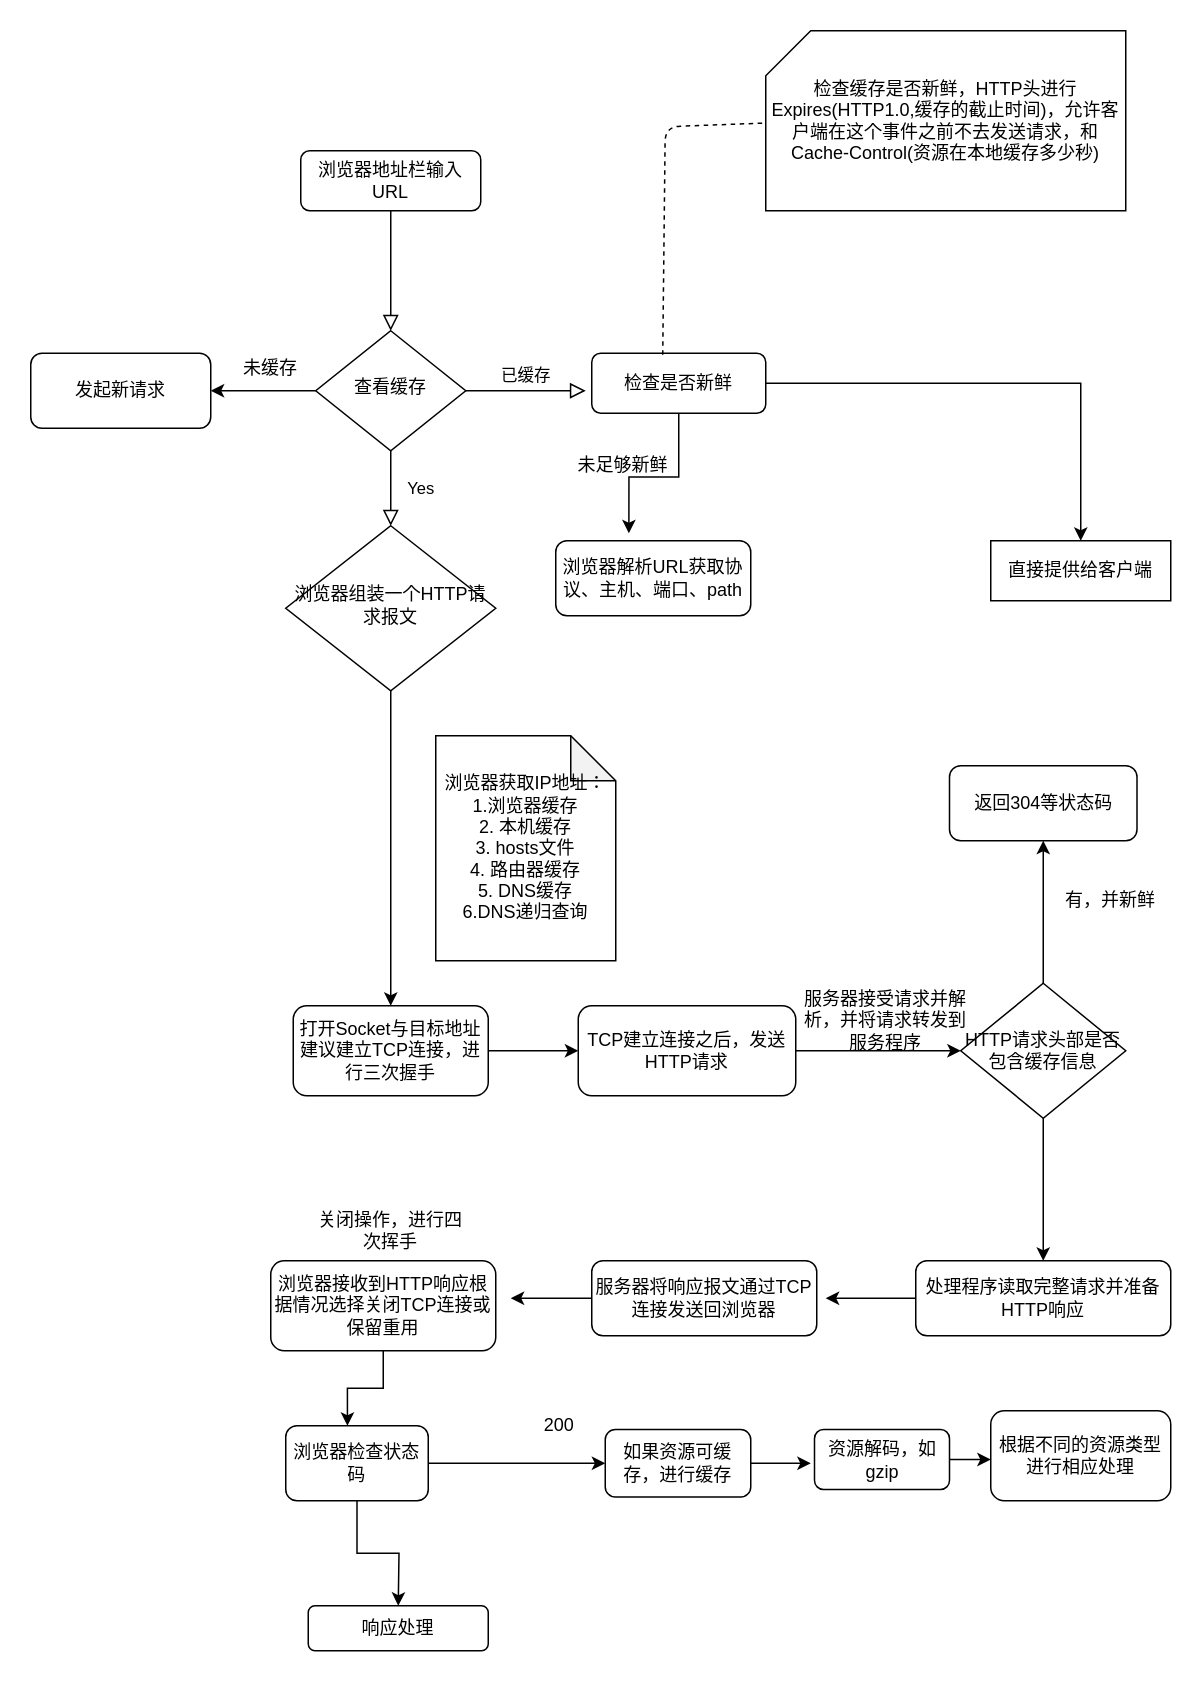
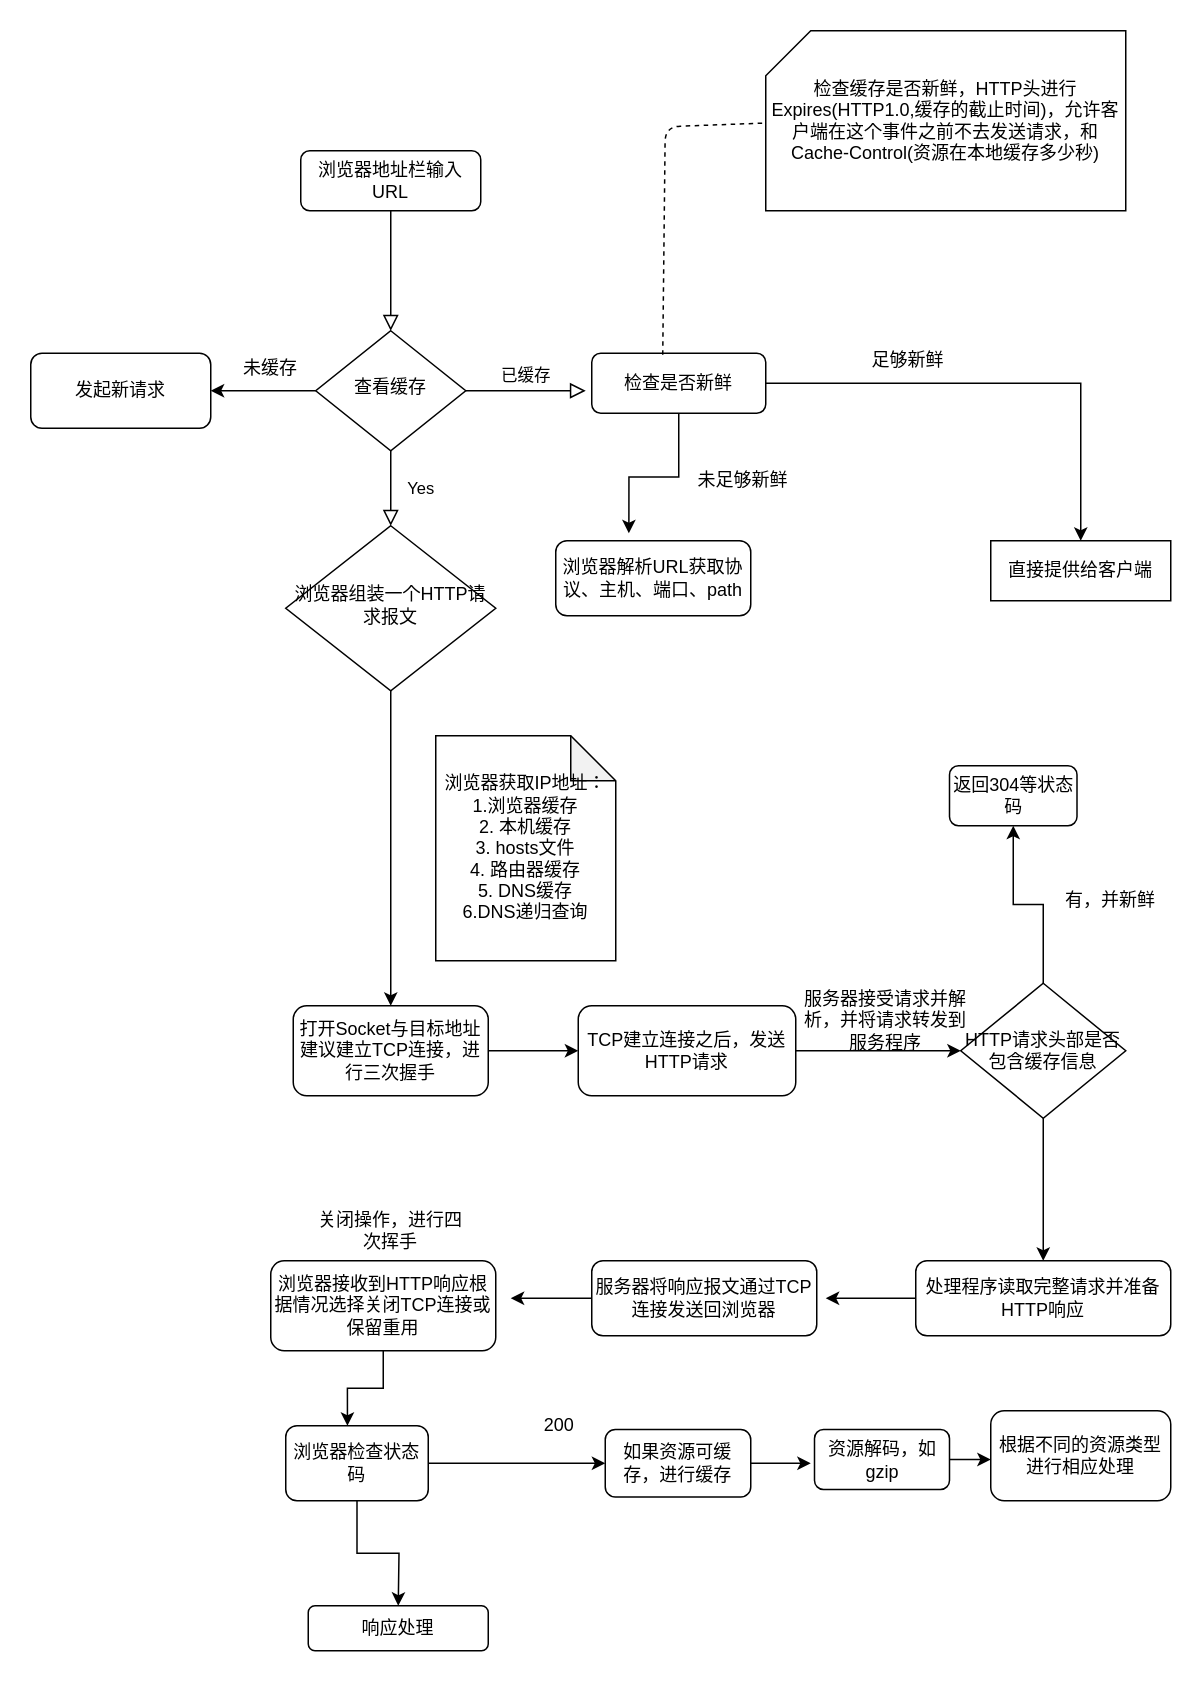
none -> (908, 361)
(623, 466) -> (743, 481)
(1043, 803) -> (1013, 796)
